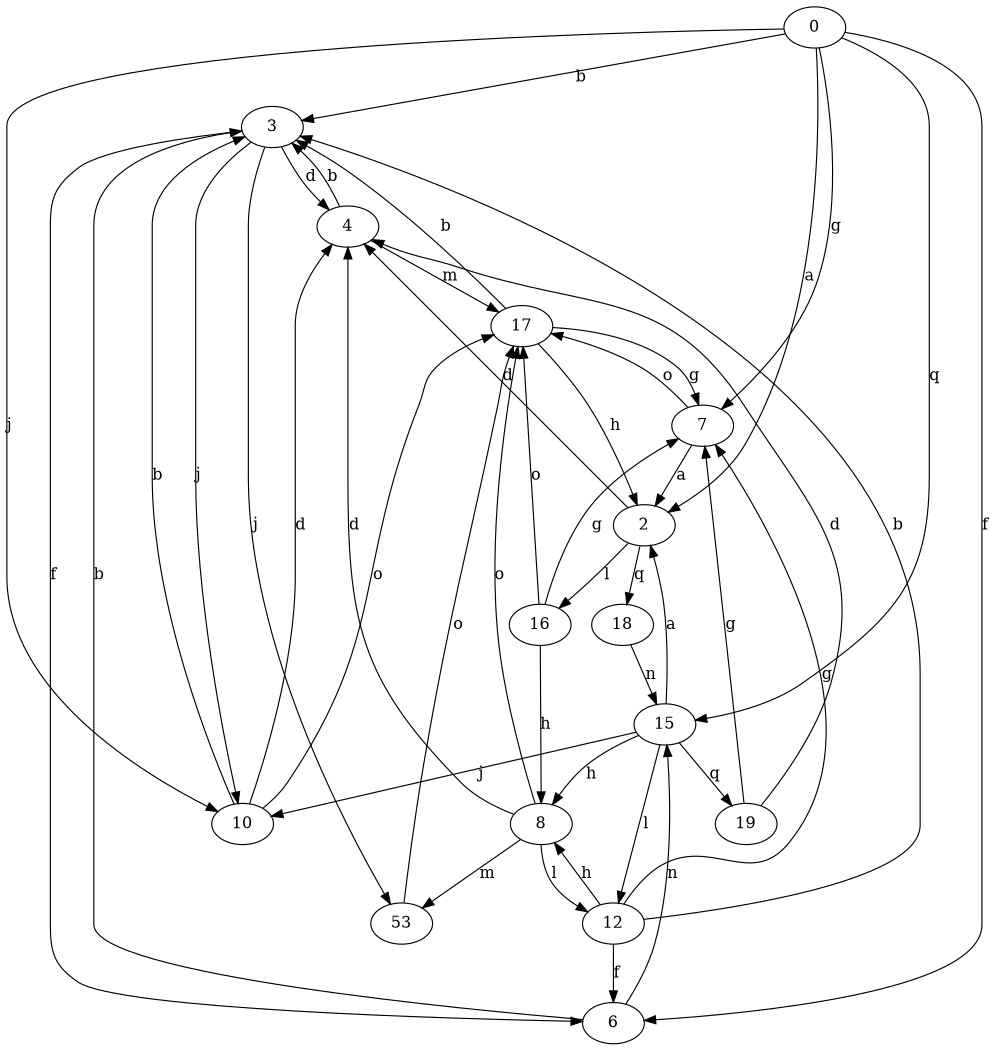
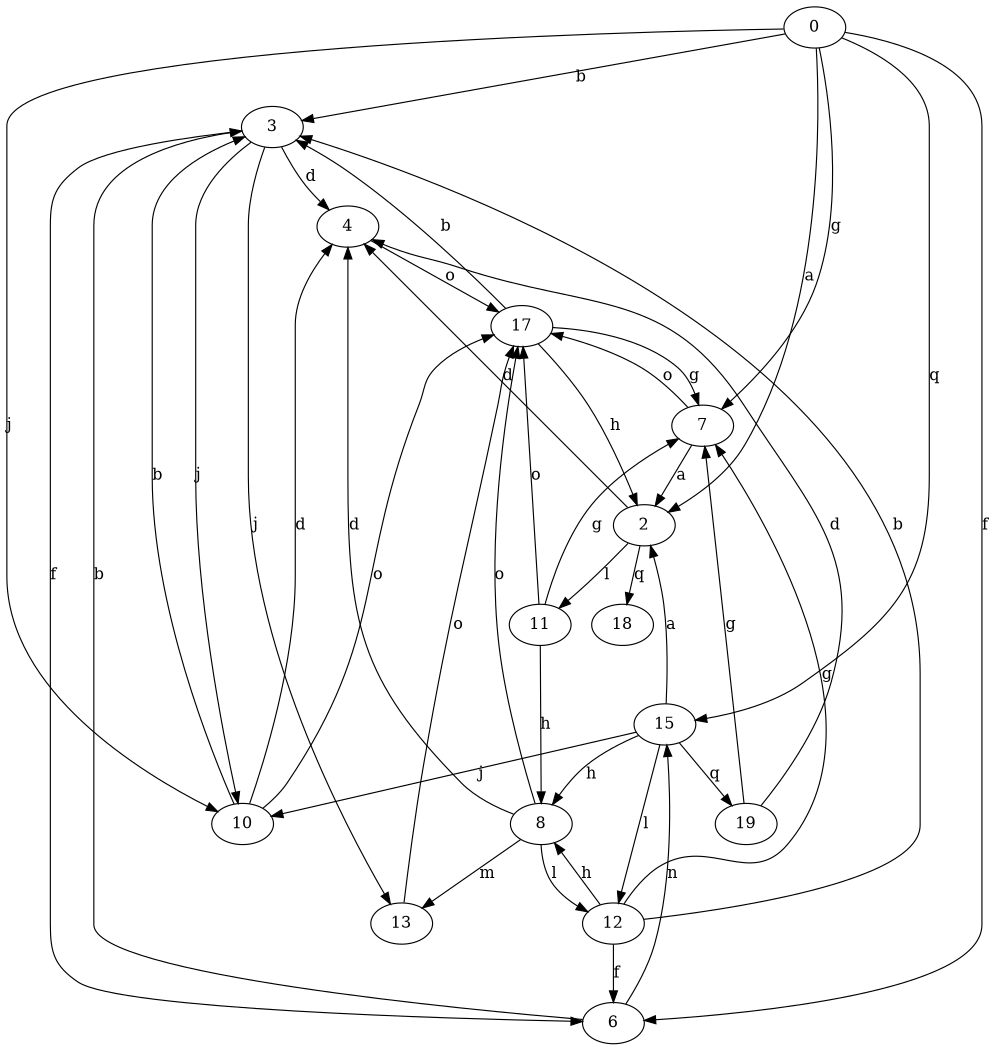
(323, 177) -> none
(450, 276) -> (450, 276)
(540, 625) -> (540, 625)
(641, 669) -> none
(402, 924) -> (402, 924)
